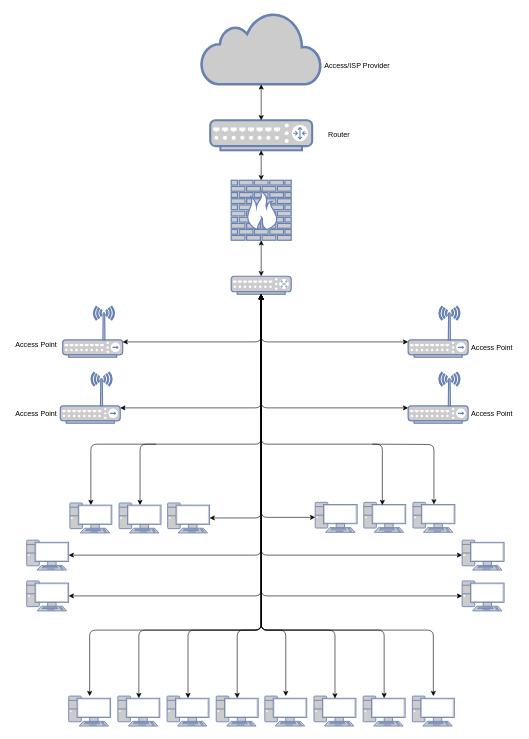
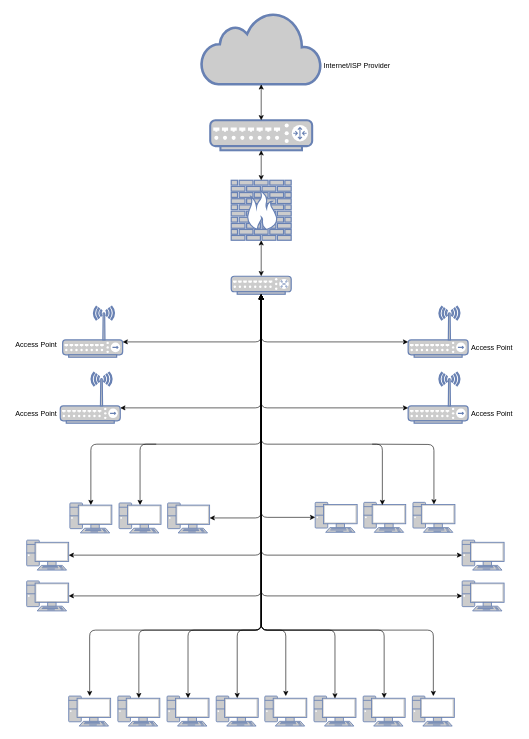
(357, 66) -> (357, 66)
(339, 135) -> none
